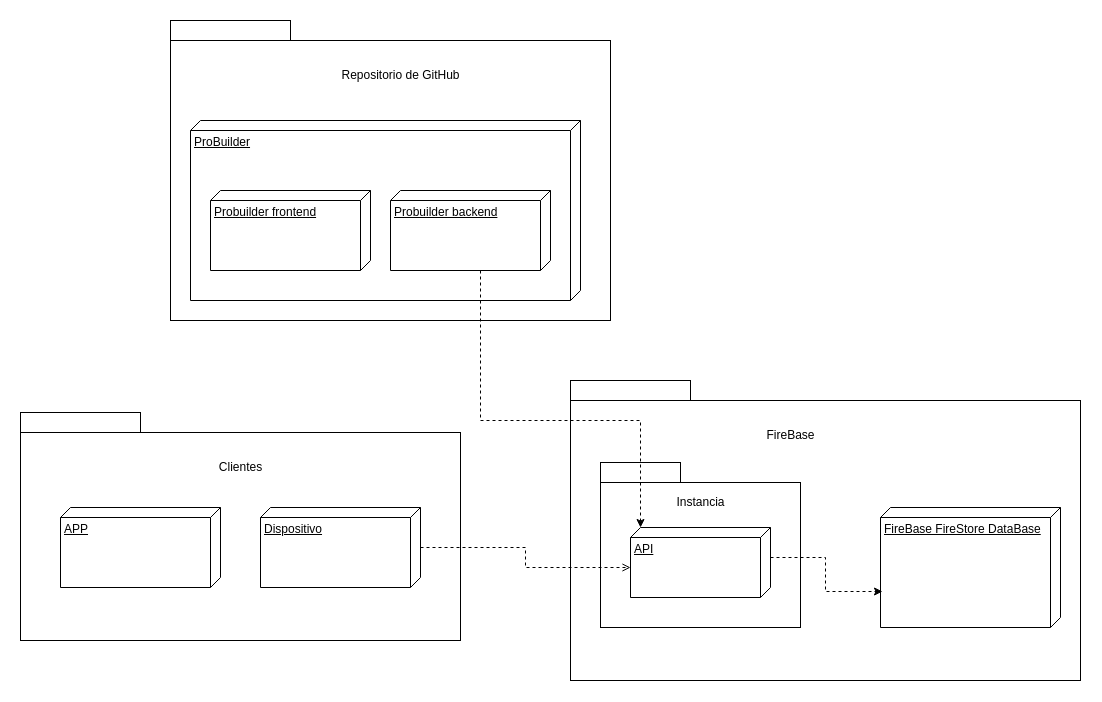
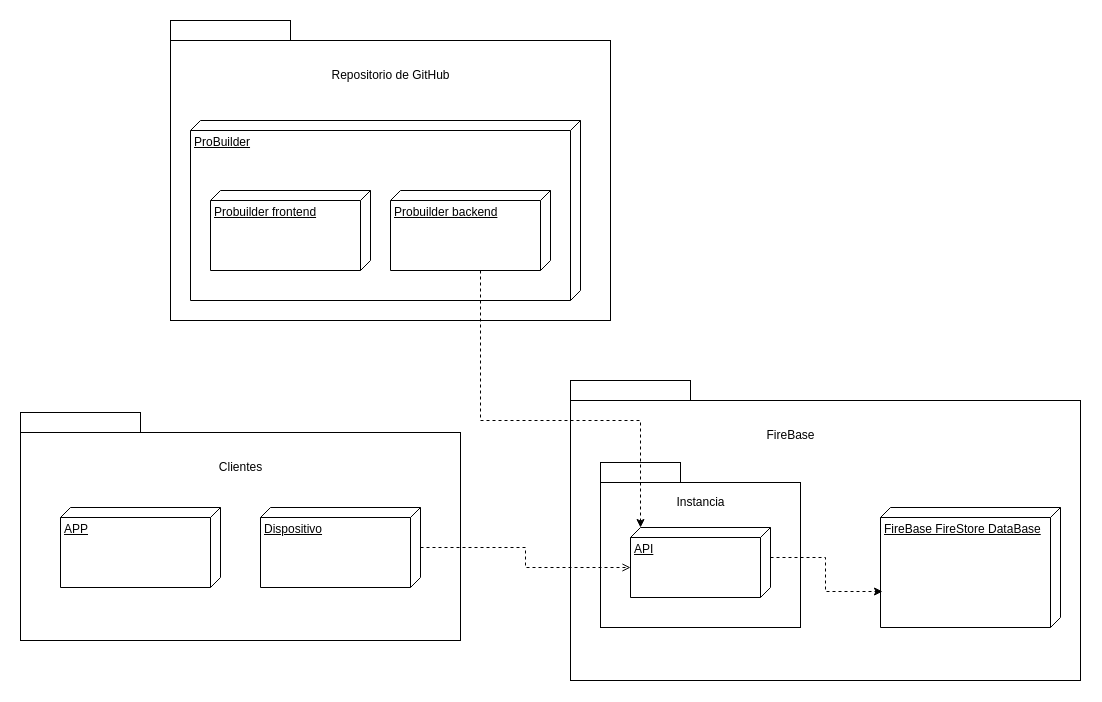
(401, 76) -> (391, 76)
